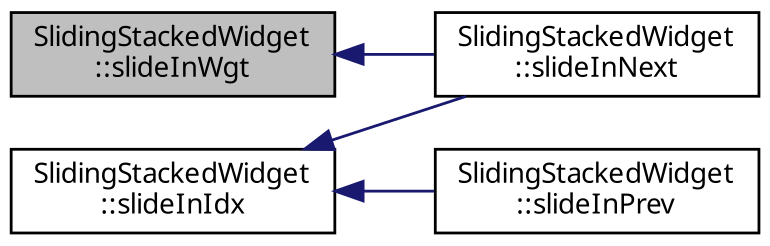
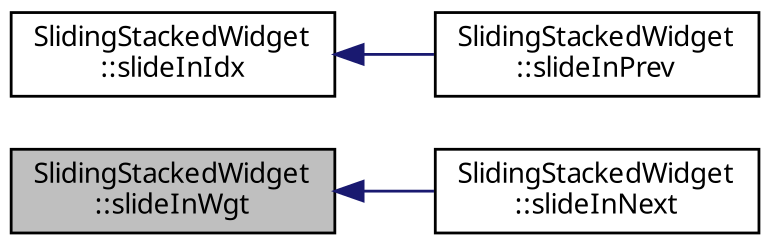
(399, 118) -> none
